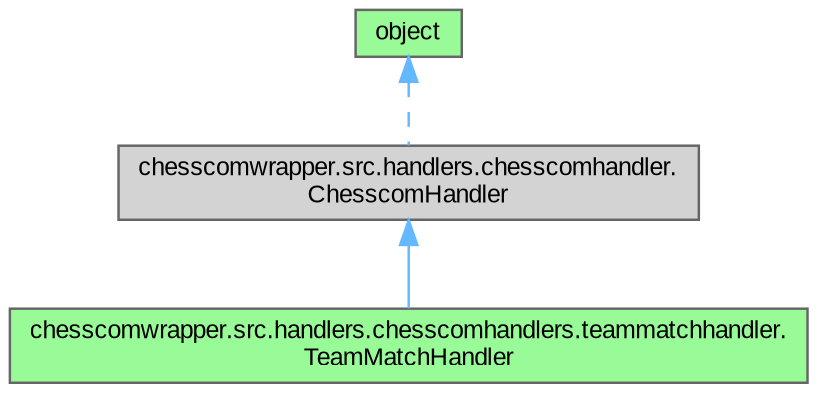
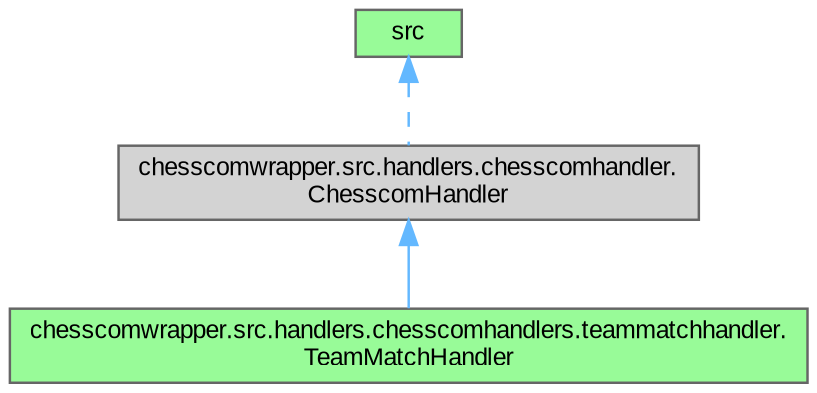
(409, 33) -> (409, 33)
